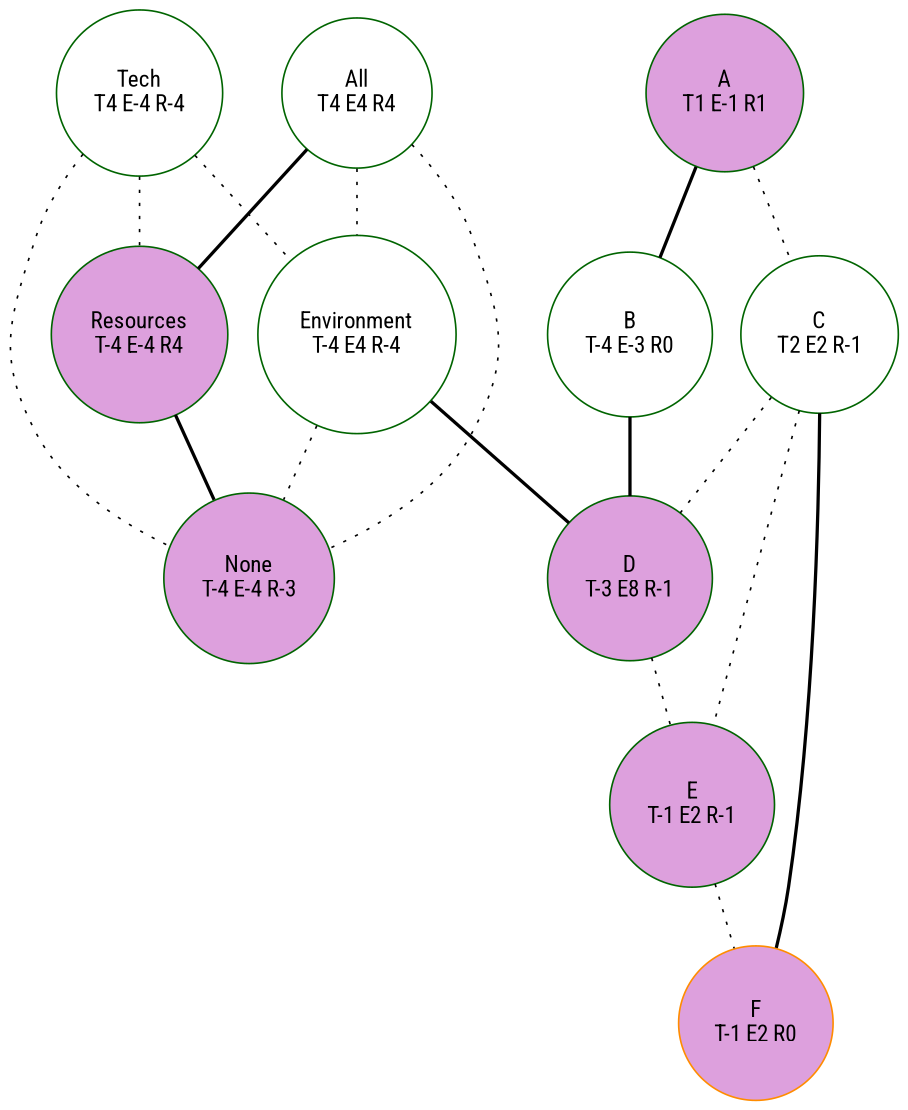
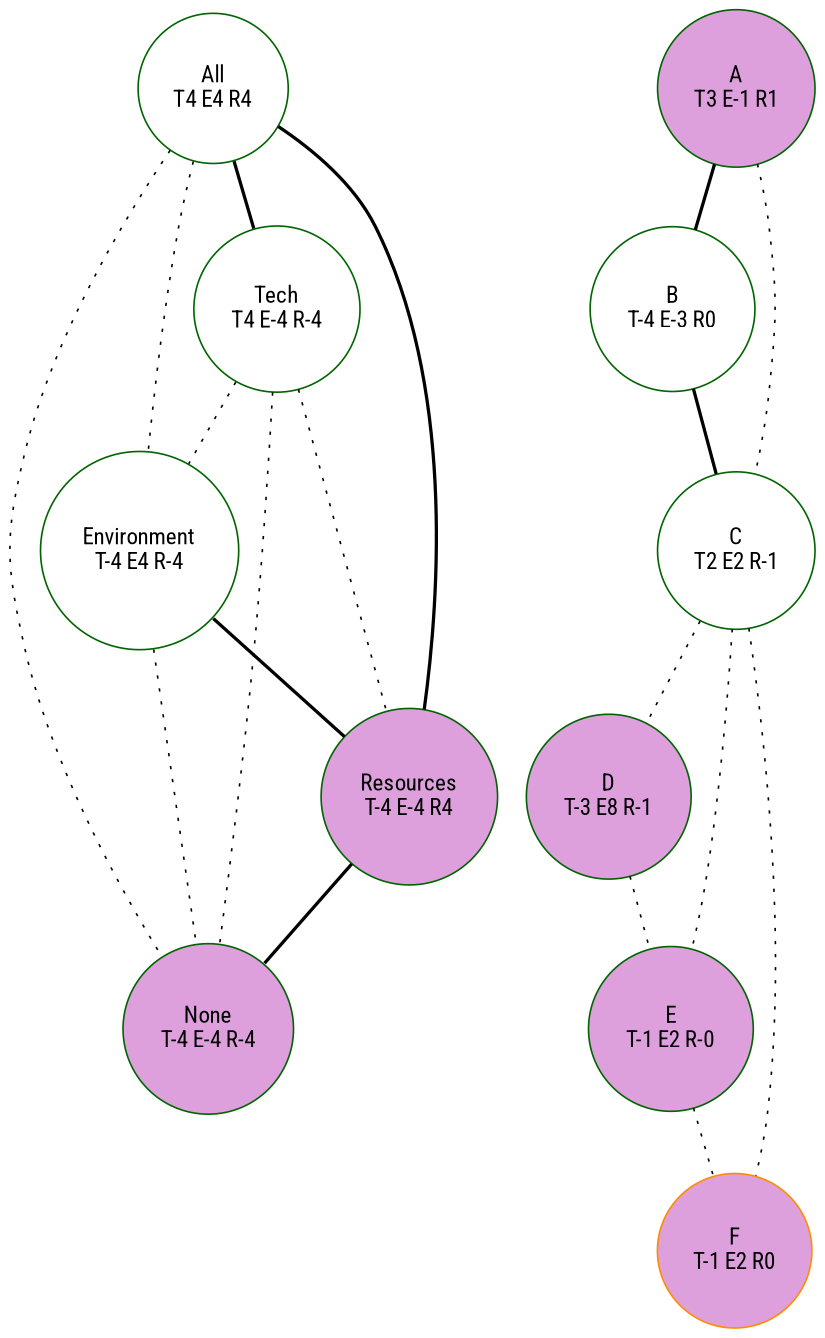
(725, 93) -> (736, 88)
none -> (244, 195)
(630, 457) -> (705, 431)
(500, 462) -> (279, 678)
(249, 578) -> (208, 1029)
(810, 682) -> (774, 902)
(692, 805) -> (671, 1029)
